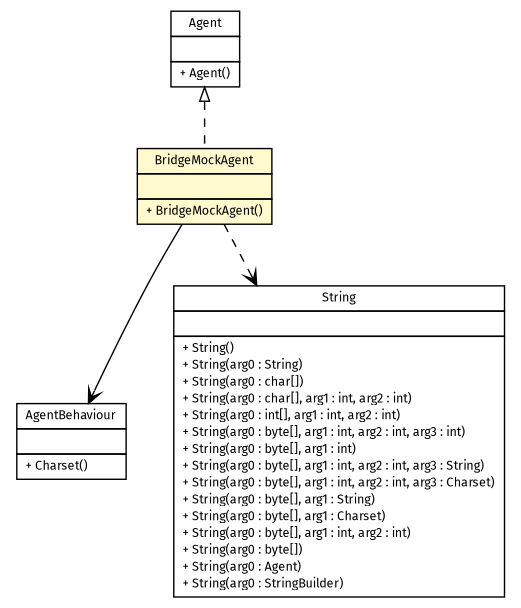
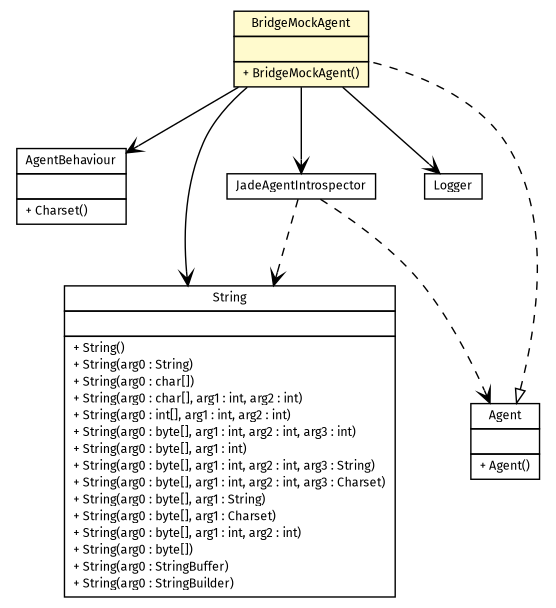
none -> (301, 186)
none -> (453, 186)
(237, 249) -> (194, 171)
(242, 567) -> (151, 567)
